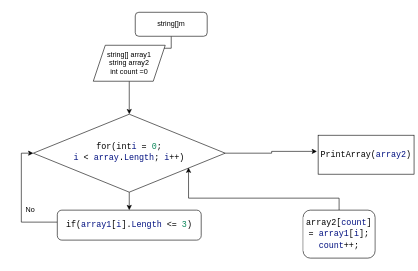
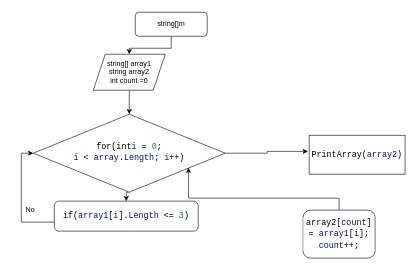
(129, 63) -> (129, 72)
(366, 155) -> (357, 155)
(129, 225) -> (126, 216)
